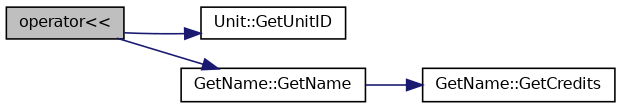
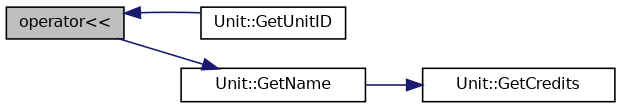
(154, 34) -> (171, 12)
(273, 85) -> (273, 85)
(519, 85) -> (519, 85)
